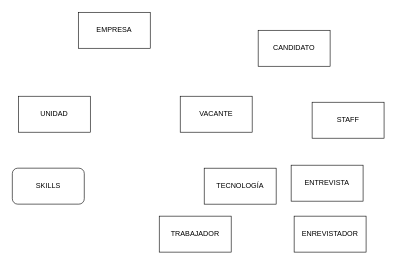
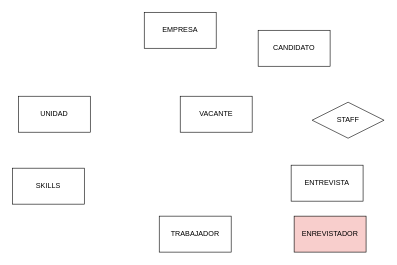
(114, 30) -> (180, 30)
(348, 120) -> (348, 120)
(48, 186) -> (48, 186)
(240, 186) -> none
(330, 234) -> (330, 234)
